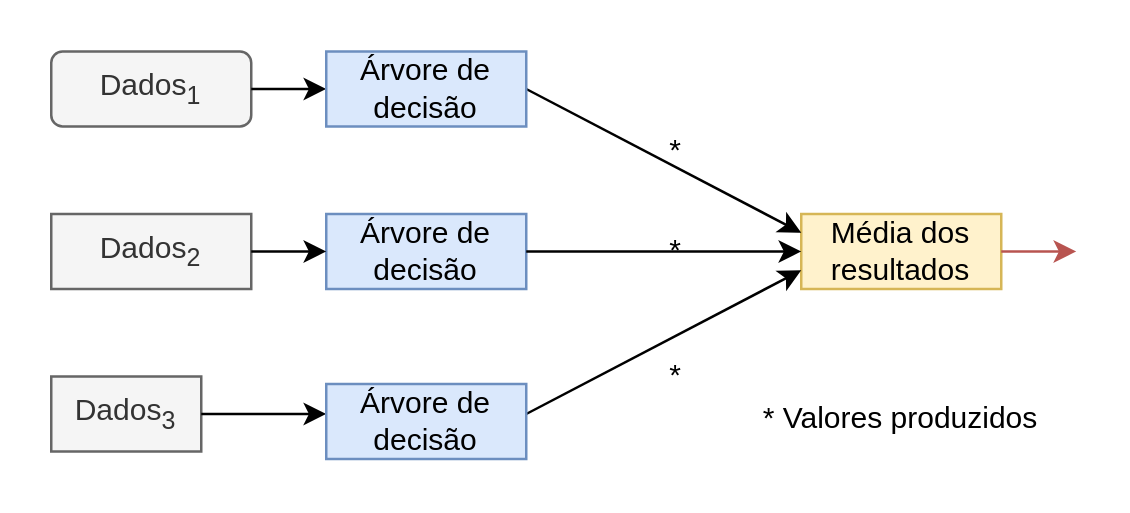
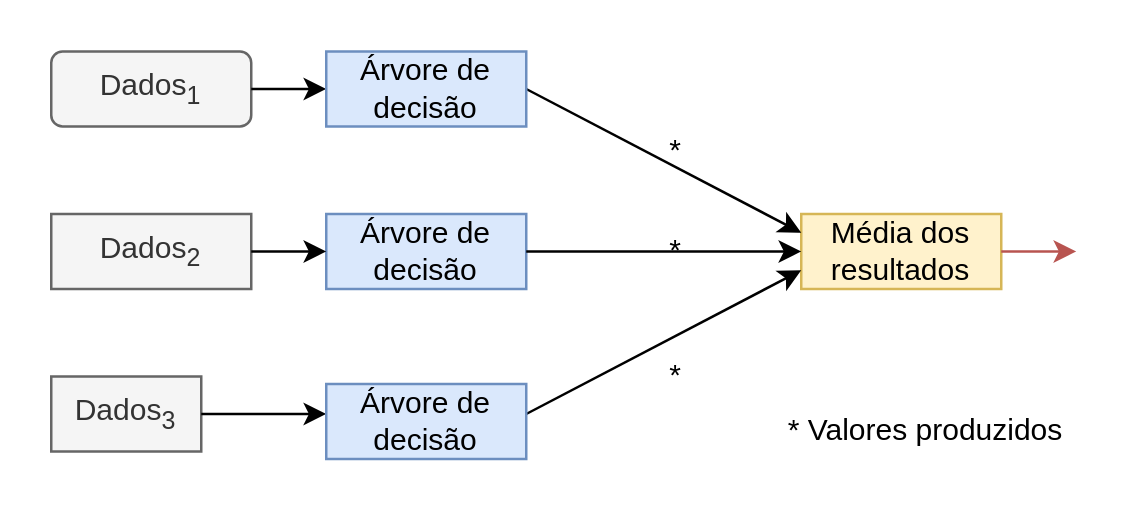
(901, 419) -> (926, 431)
